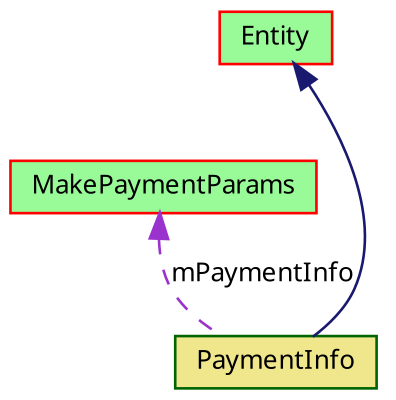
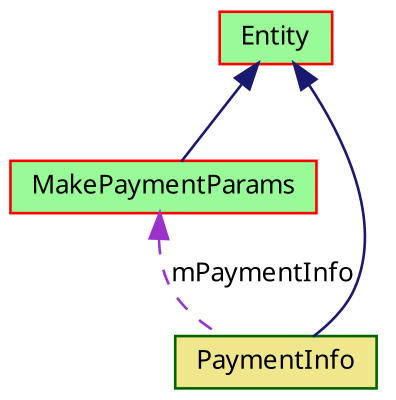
none -> (211, 123)
